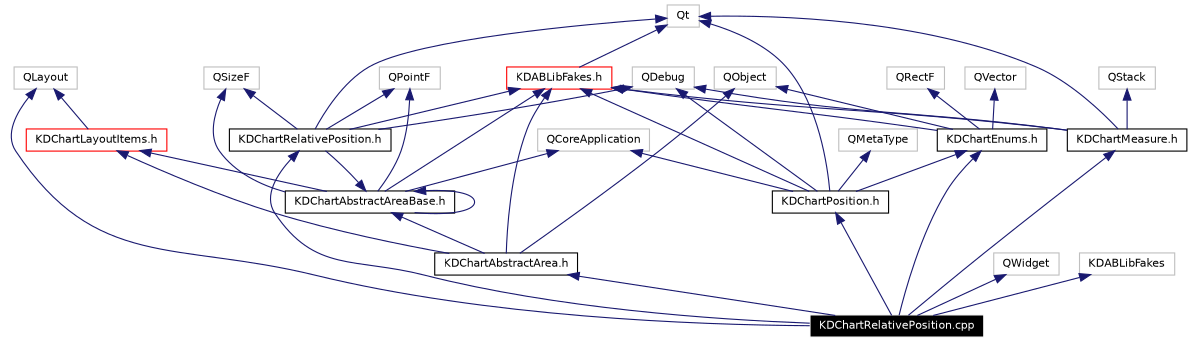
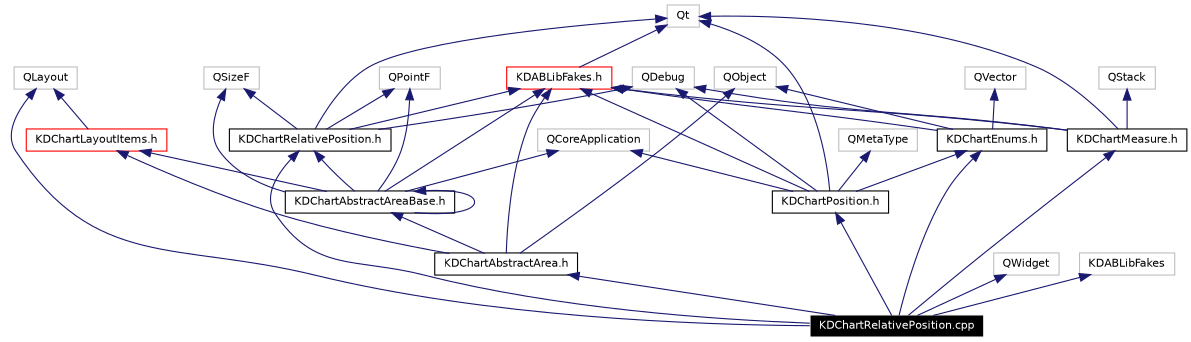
(916, 78) -> none
(343, 166) -> (338, 176)
